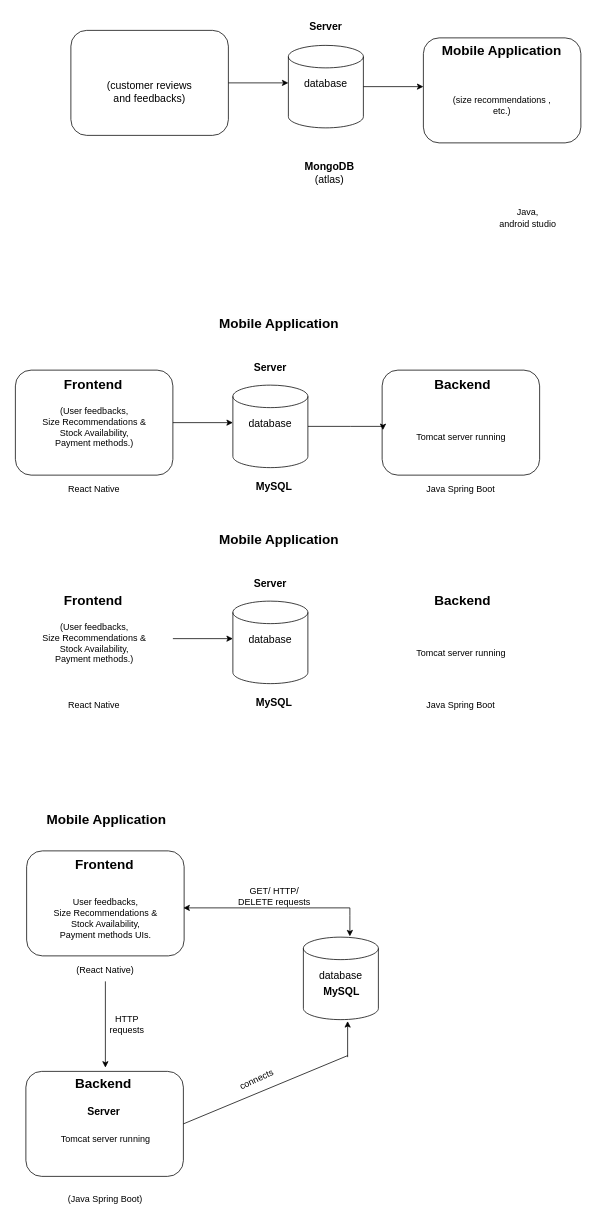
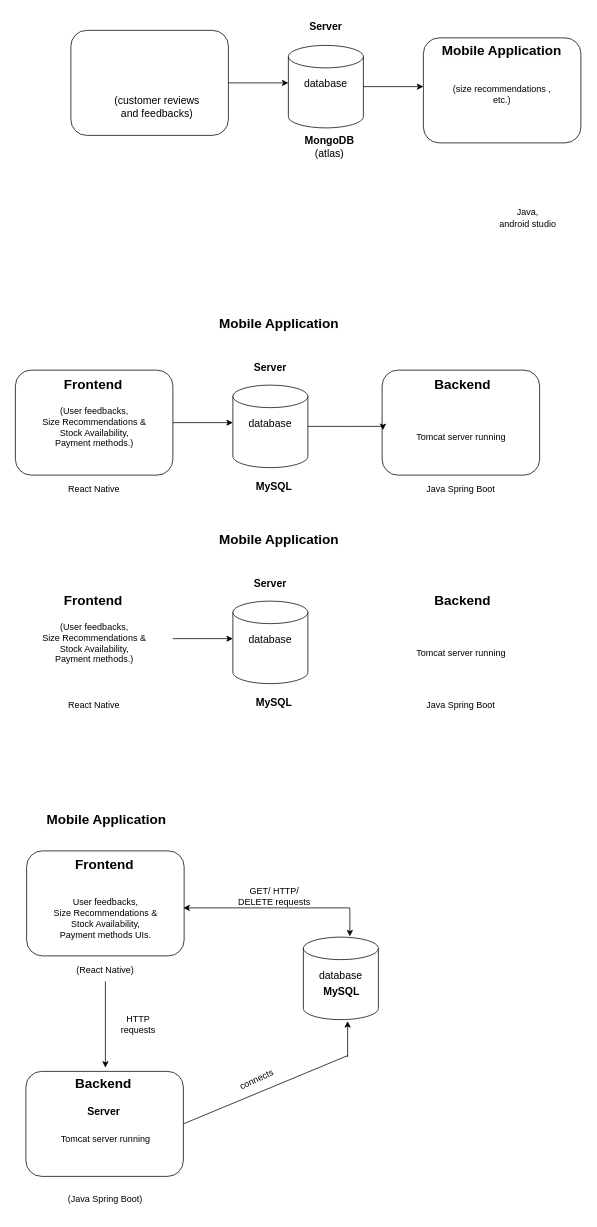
(150, 87) -> (157, 102)
(502, 105) -> (502, 94)
(330, 173) -> (330, 147)
(127, 1024) -> (138, 1024)
